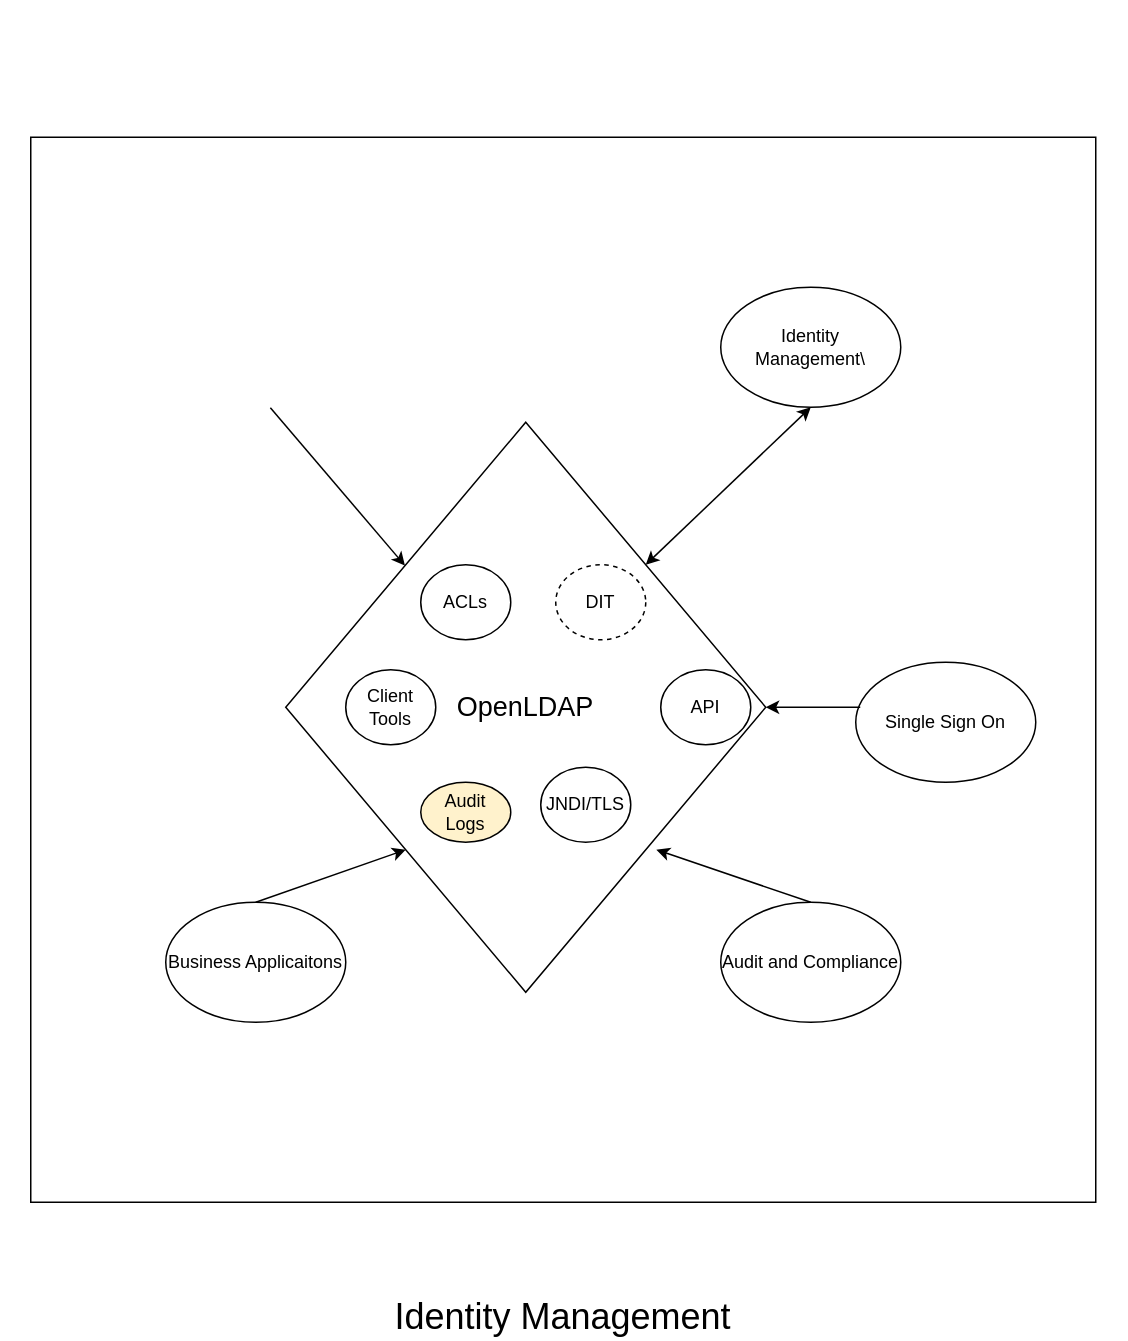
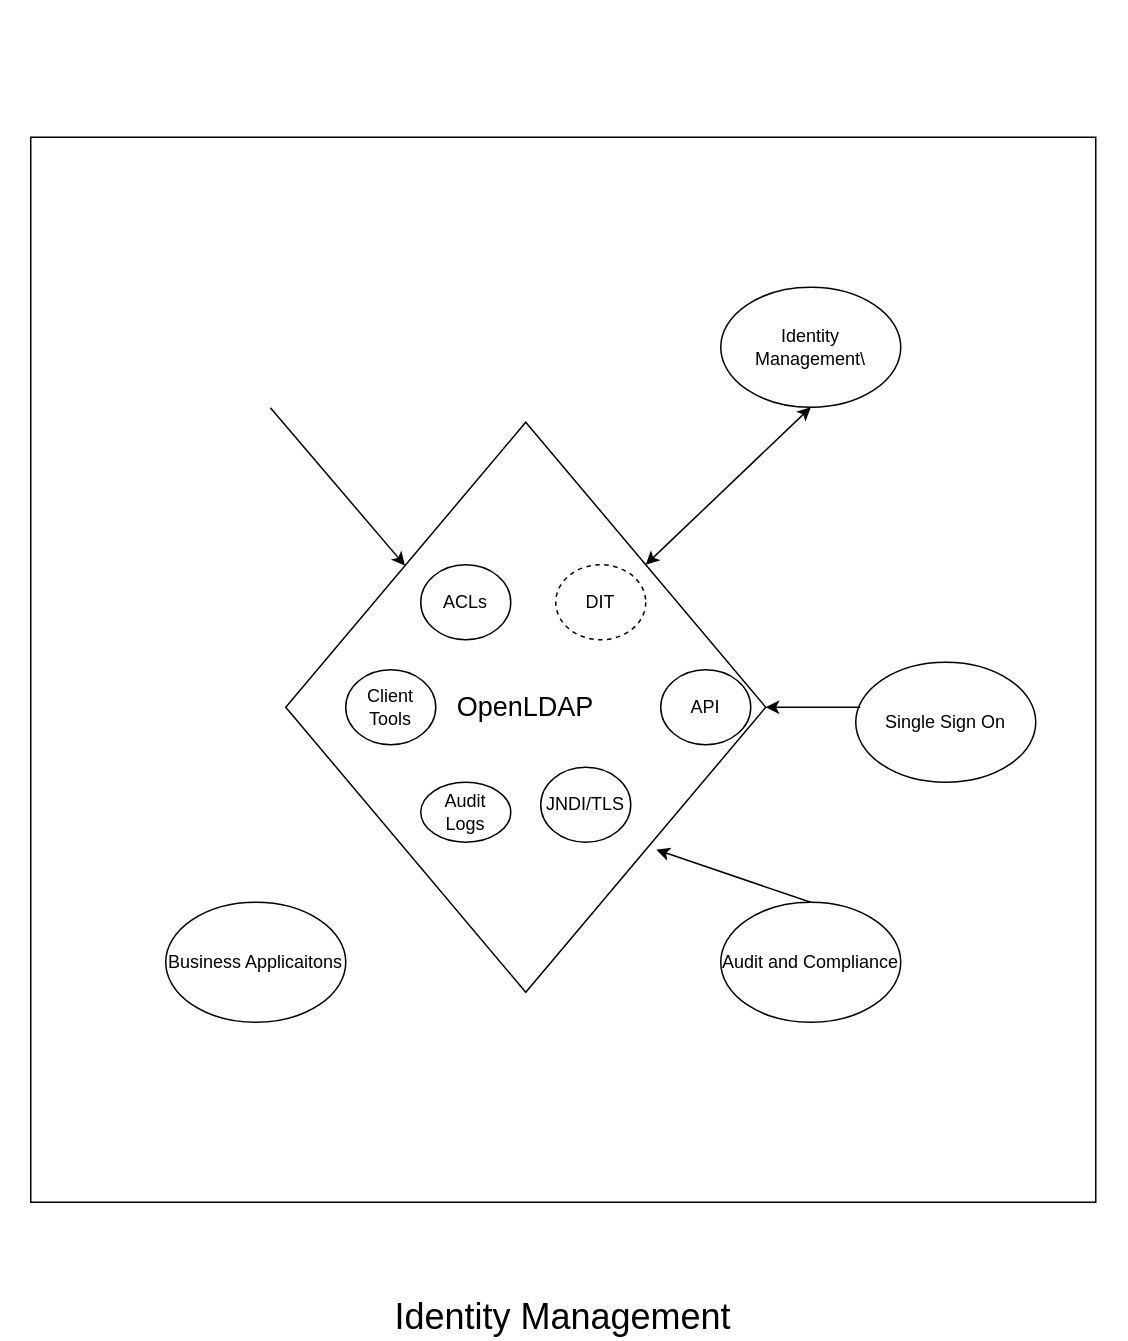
(466, 812) -> (466, 812)
(326, 878) -> none
